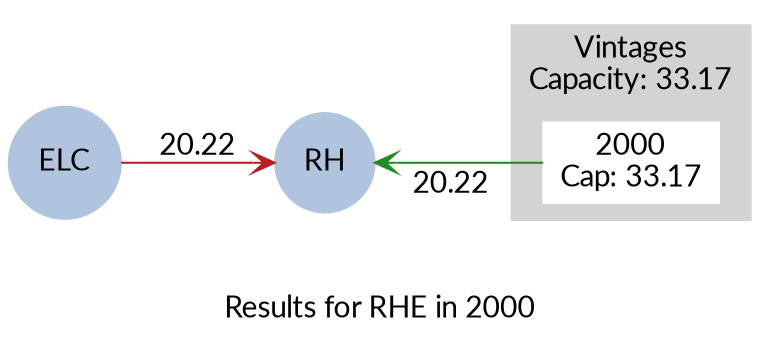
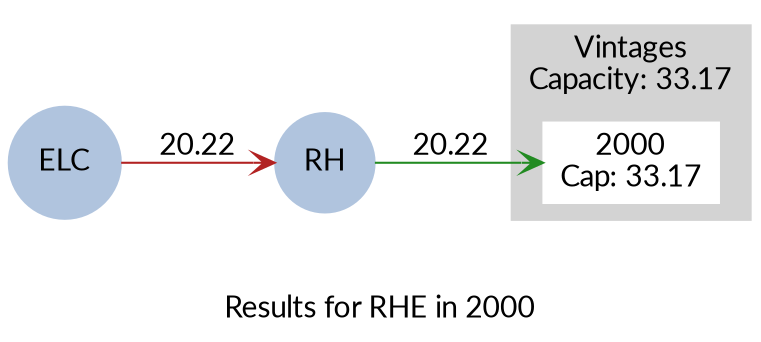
(470, 163) -> (448, 163)
